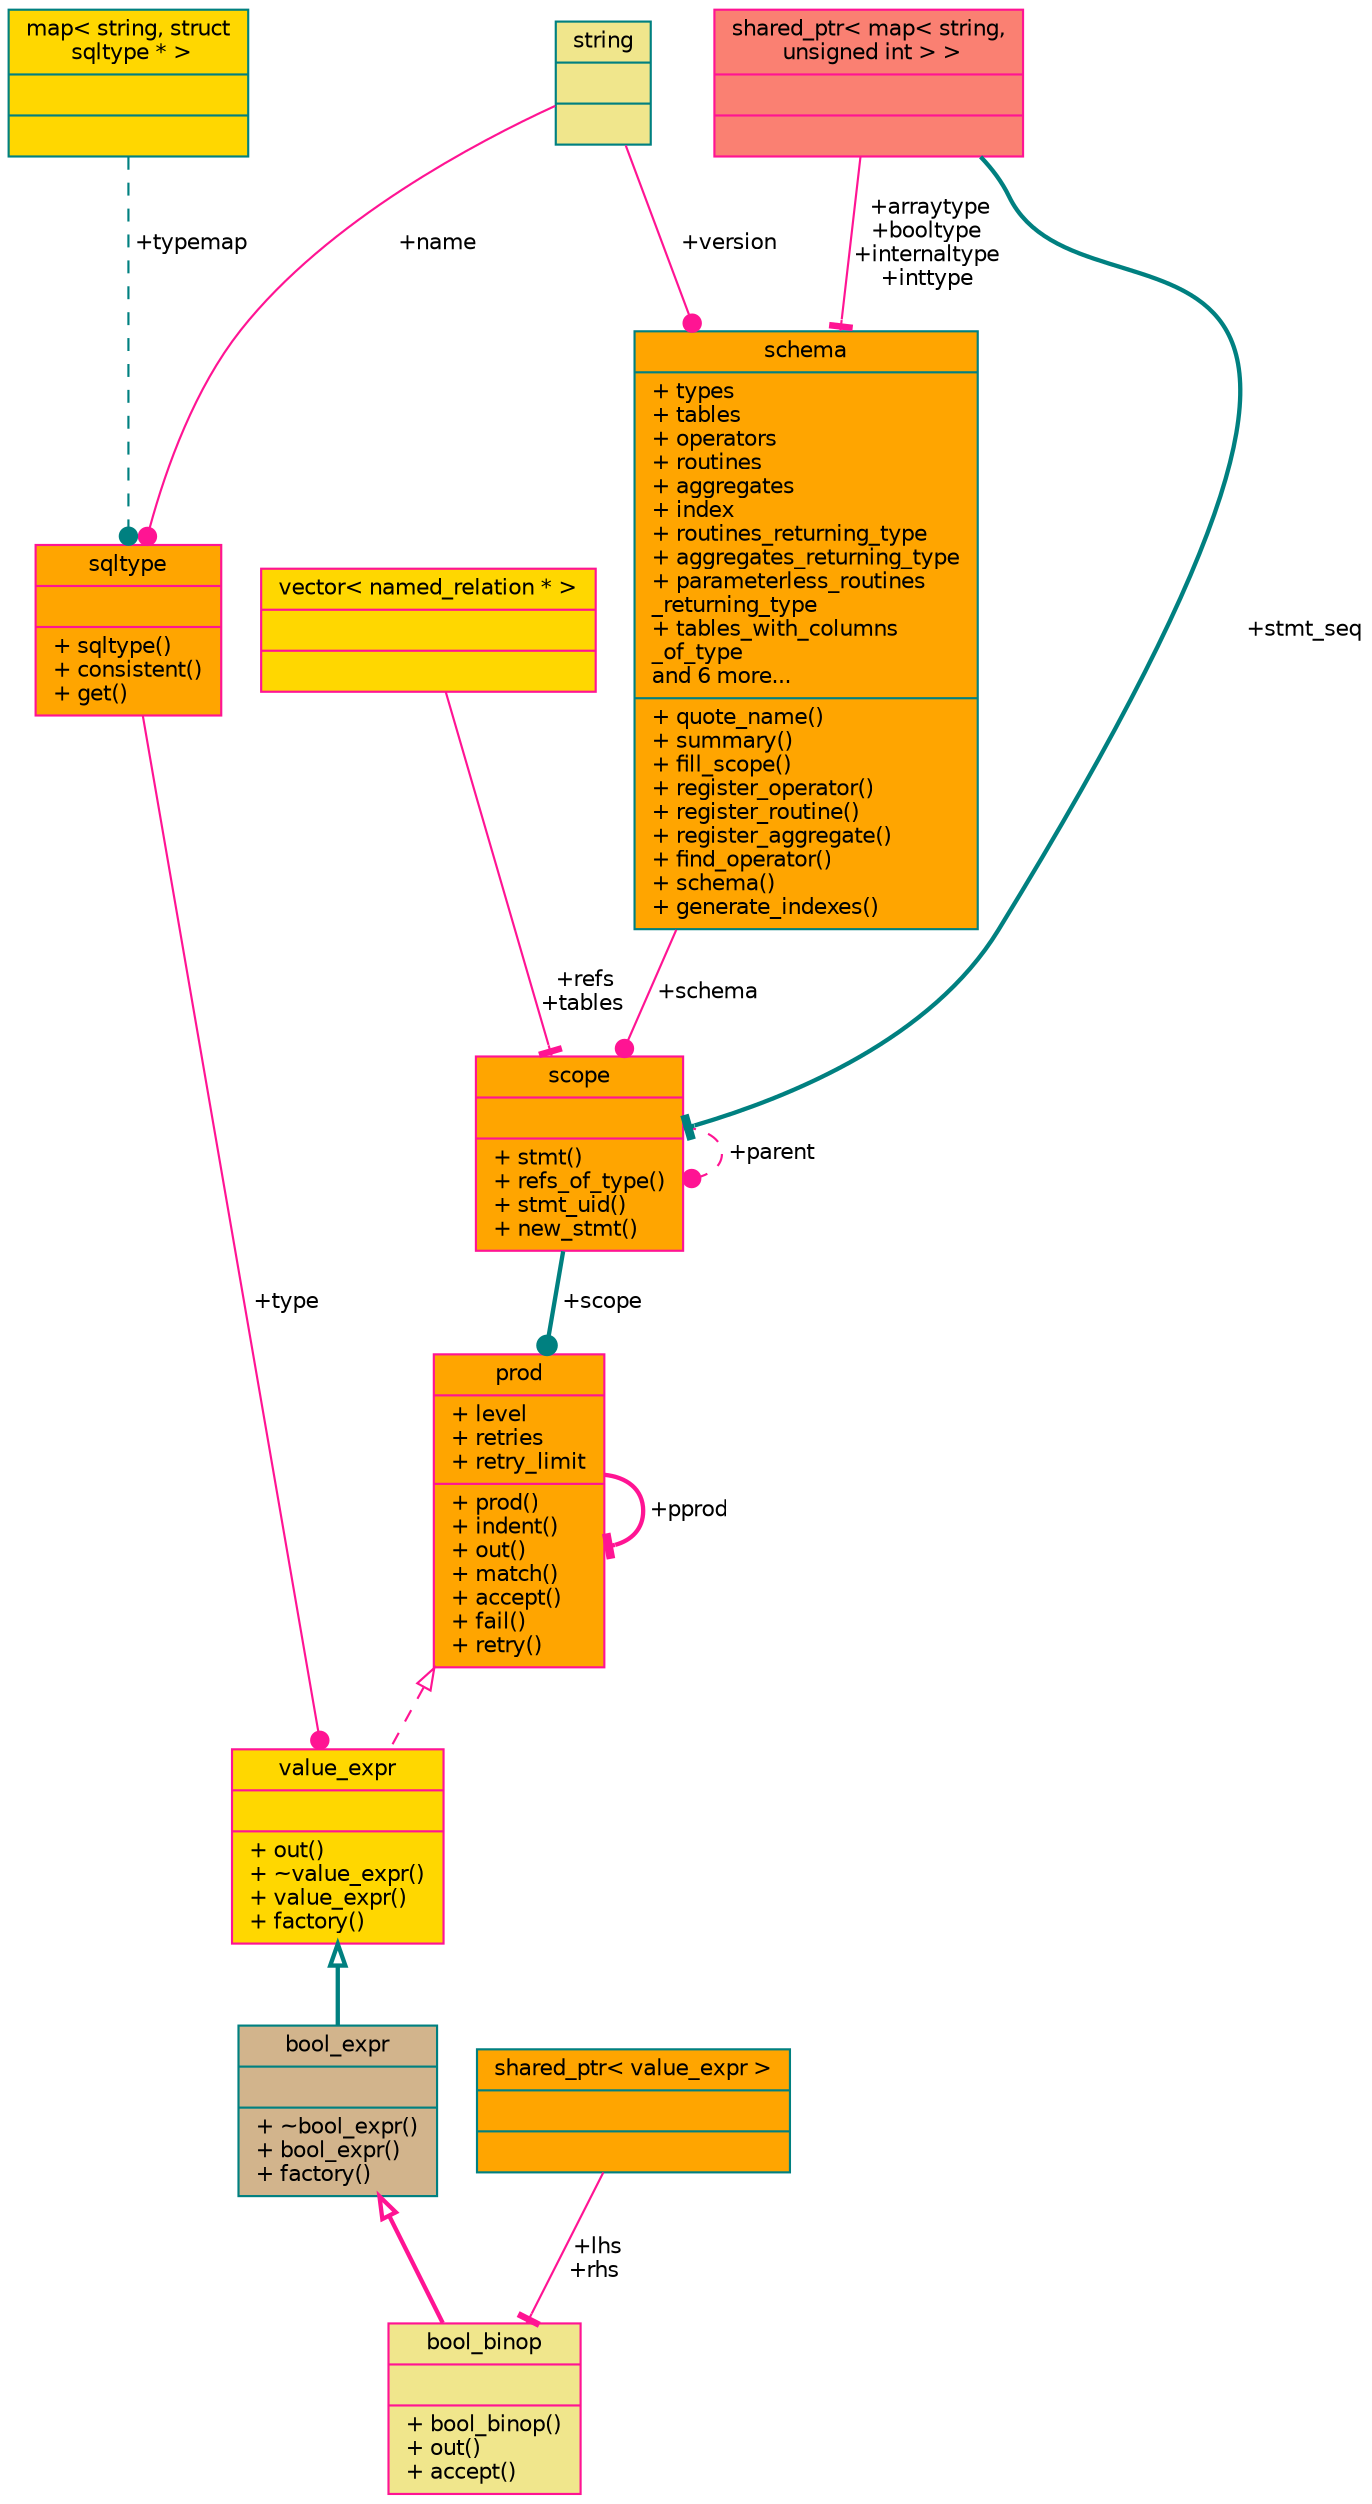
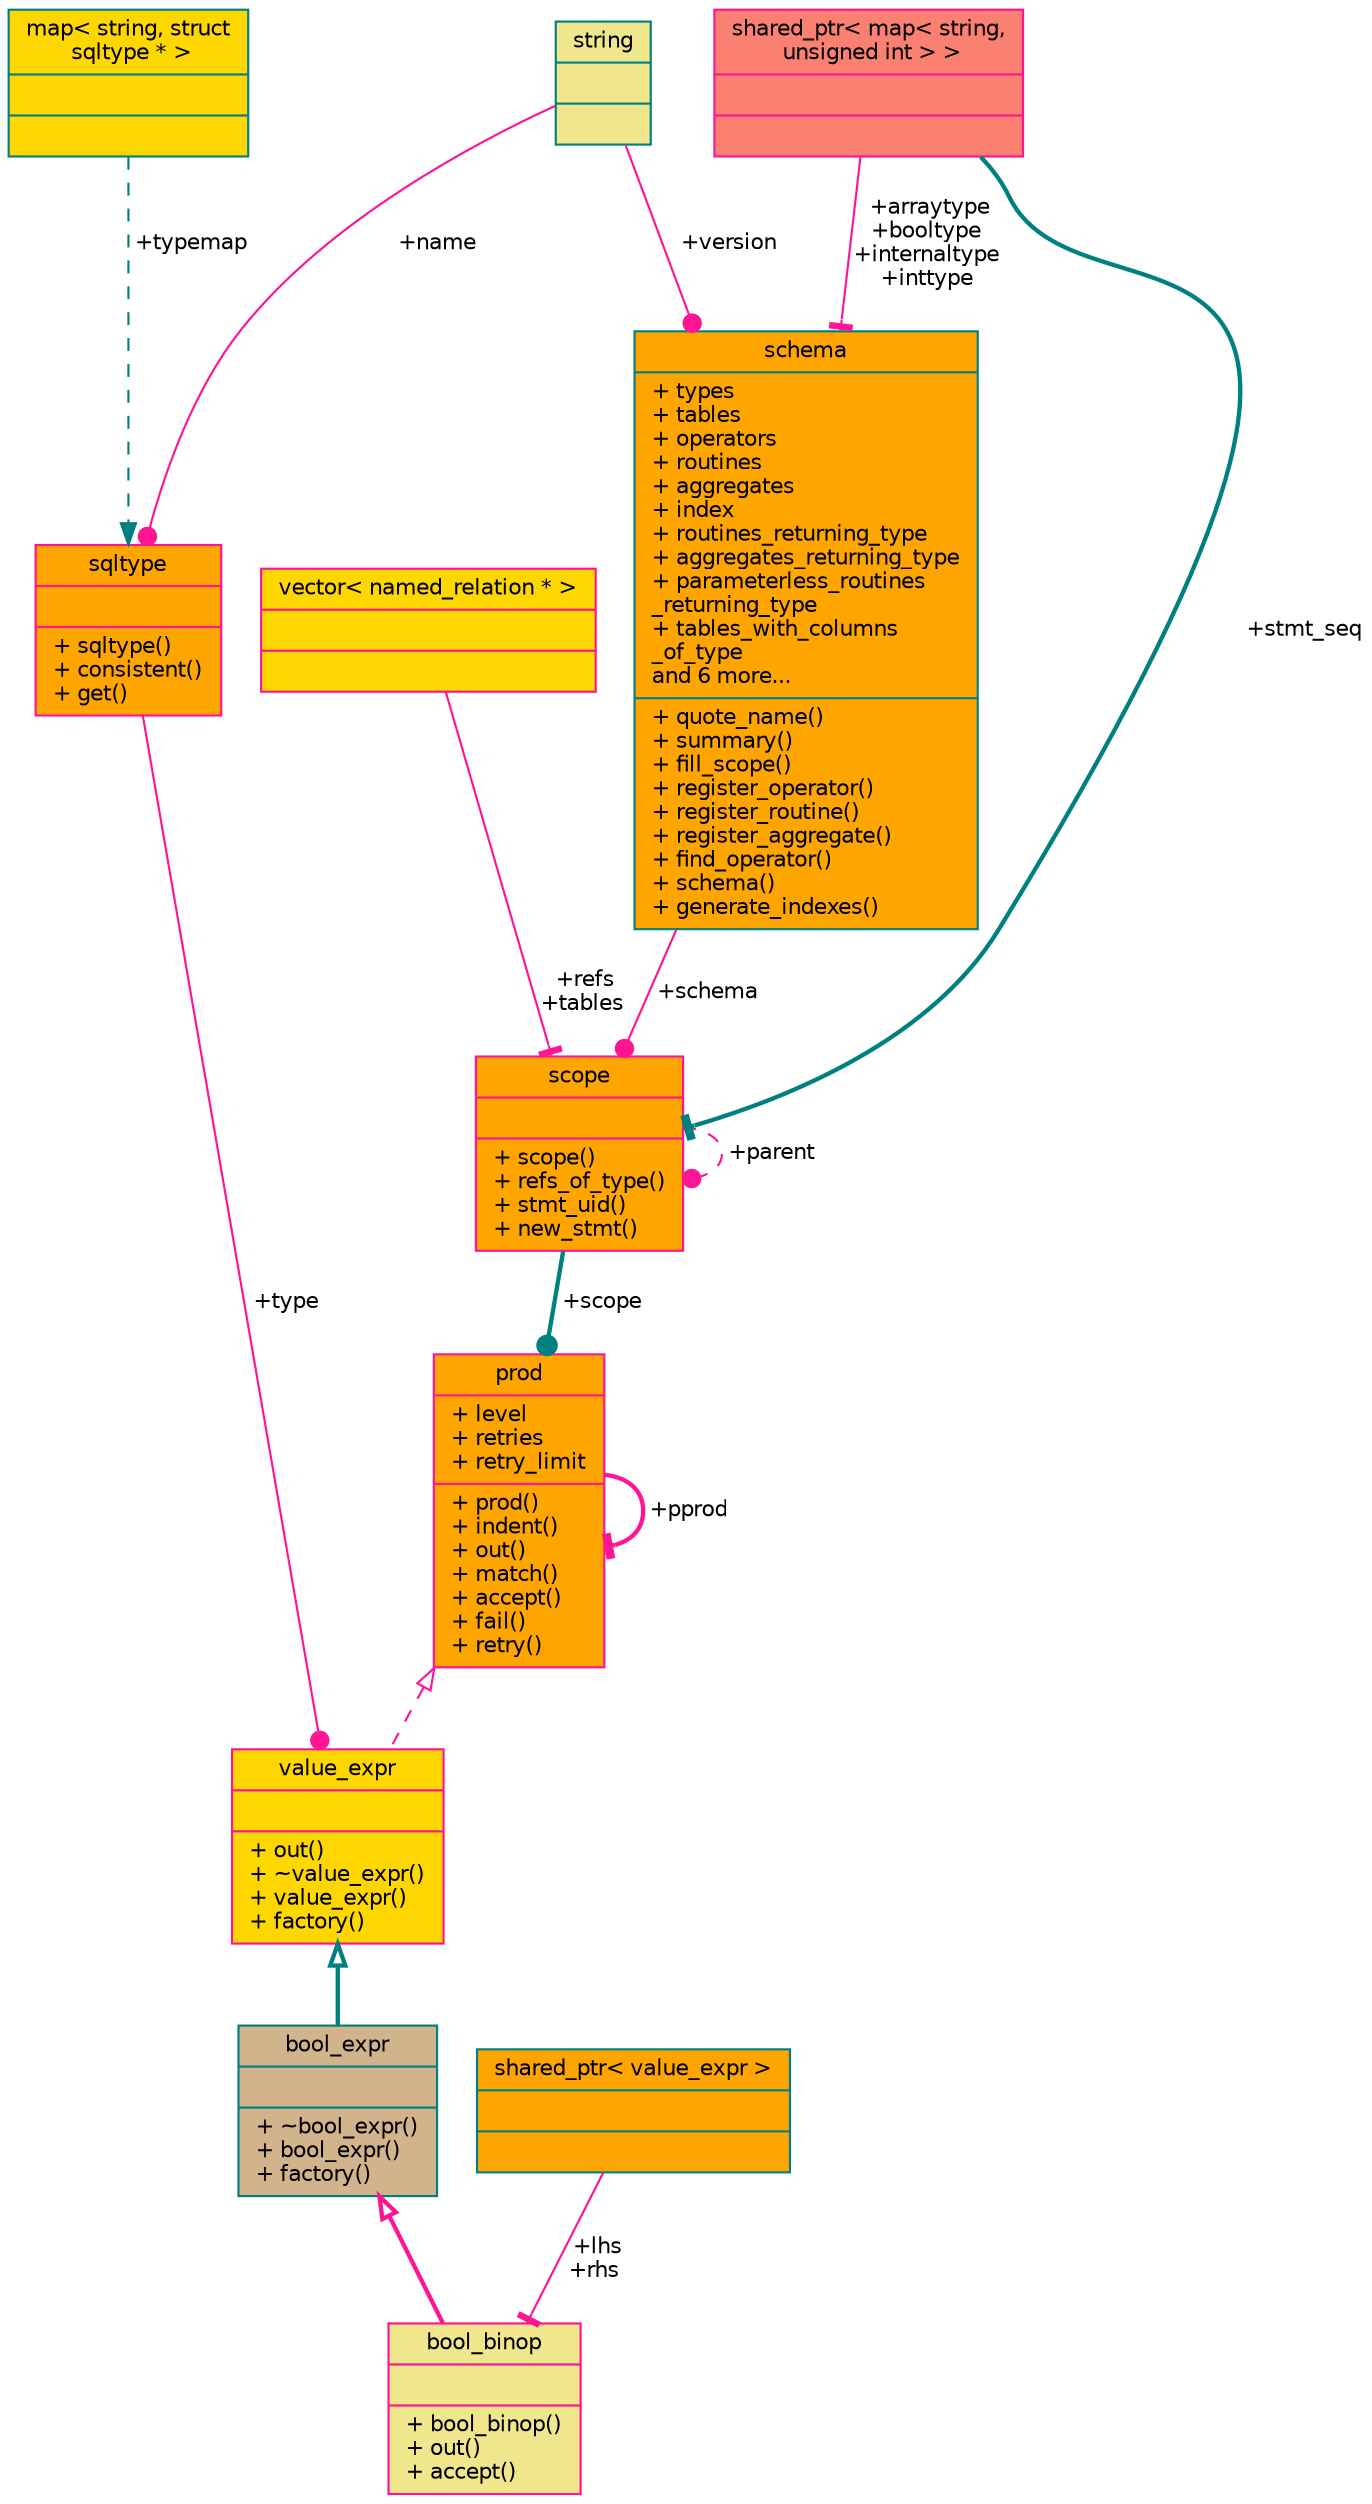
(128, 342) -> (128, 340)
(539, 1158) -> (545, 1158)
